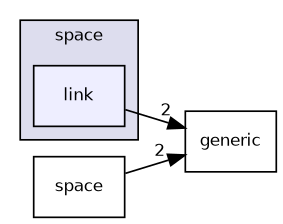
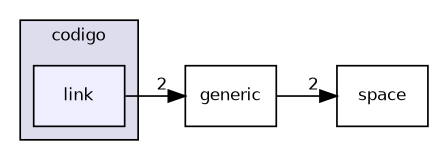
(79, 36) -> (79, 36)
(147, 167) -> (298, 96)
